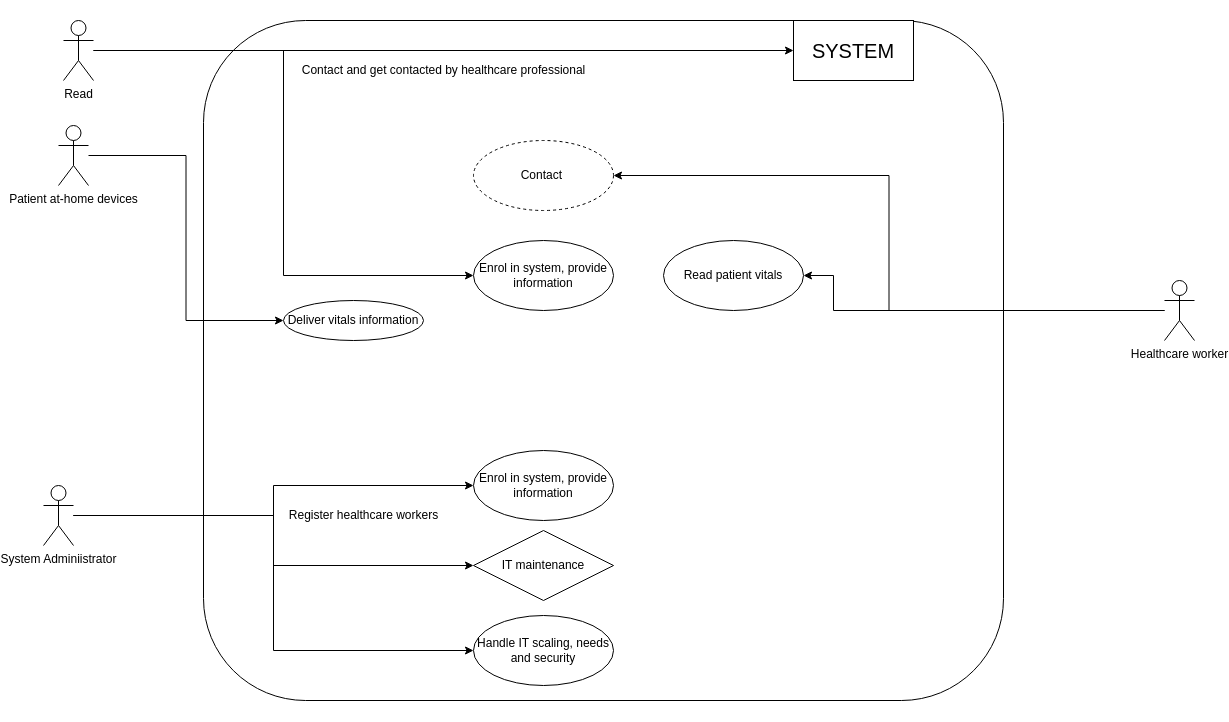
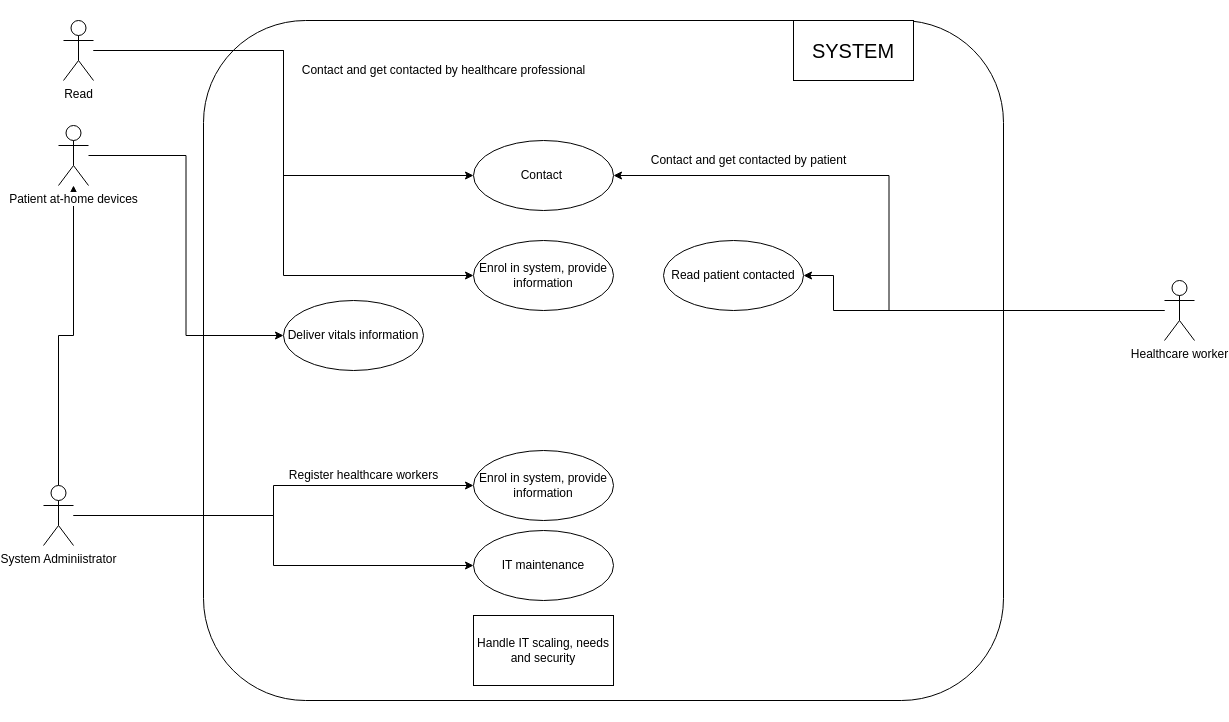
(536, 51) -> (376, 176)
none -> (749, 161)
(544, 176) -> (544, 176)
(734, 276) -> (734, 276)
(354, 321) -> (354, 336)
(364, 516) -> (364, 476)
(544, 566) -> (544, 566)
(329, 651) -> (59, 338)
(544, 651) -> (544, 651)
